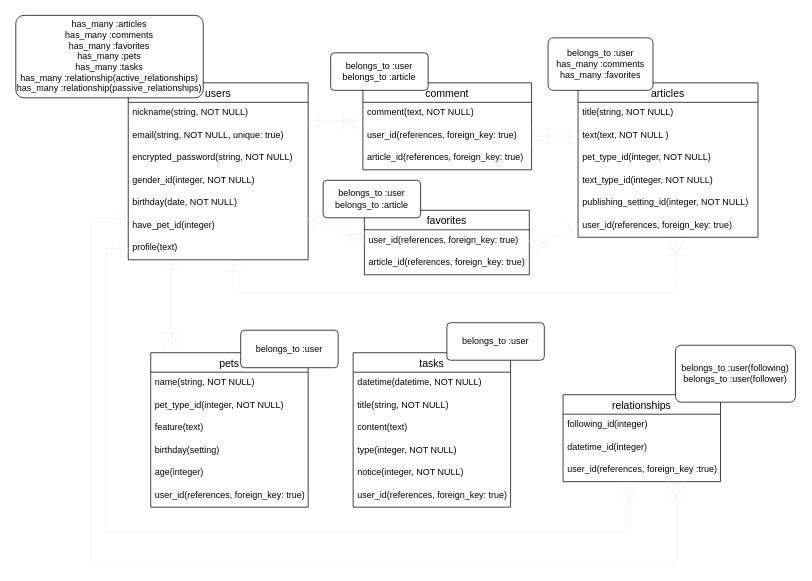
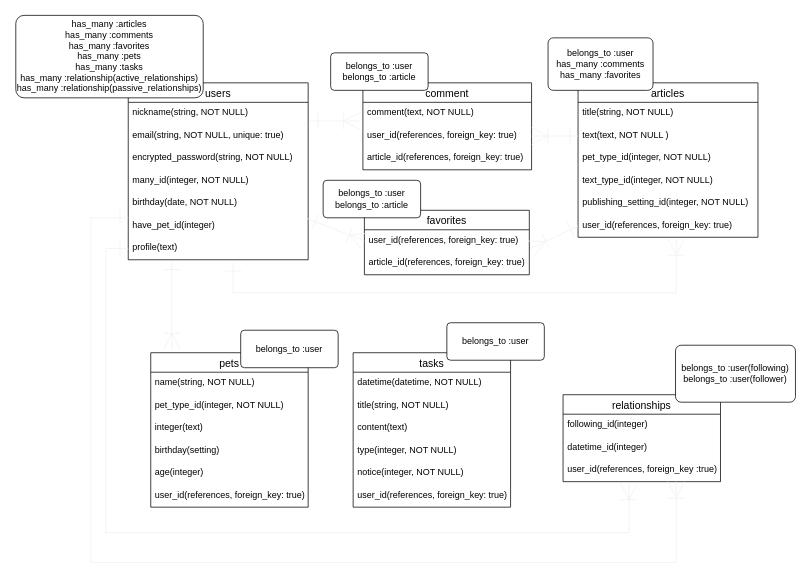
(197, 180) -> (192, 180)
(187, 428) -> (186, 428)
